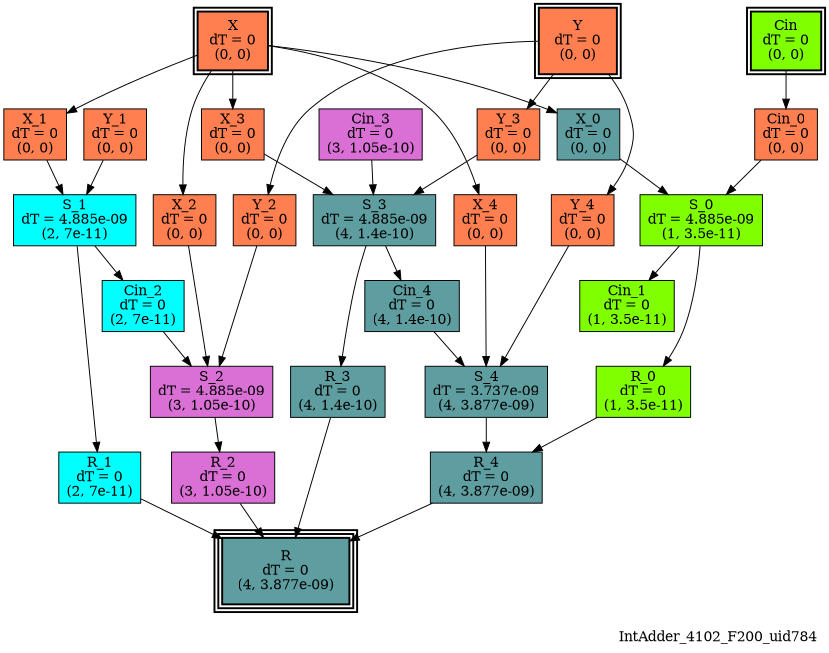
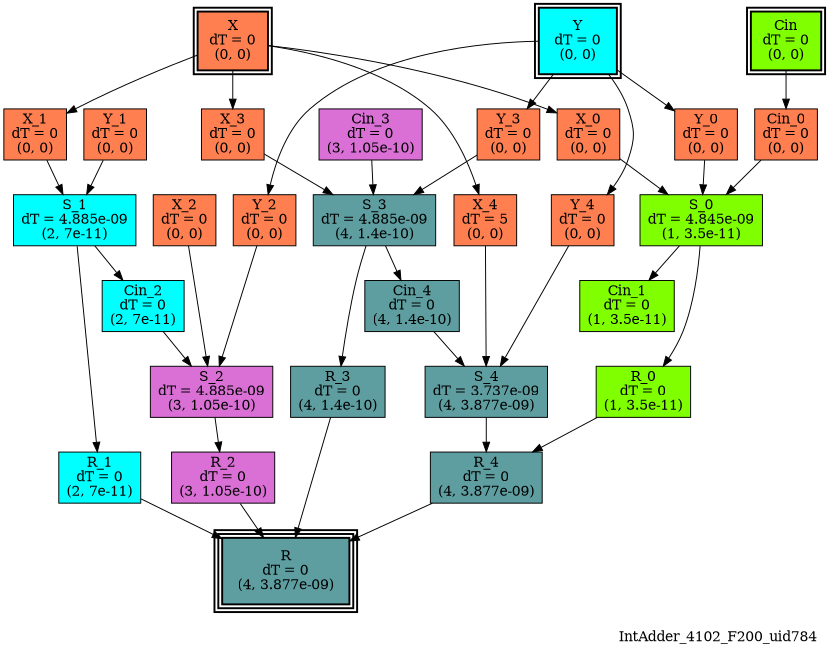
(578, 41) -> (578, 41)
(188, 125) -> none
(588, 134) -> (588, 134)
none -> (706, 134)
(485, 220) -> (485, 220)
(701, 220) -> (701, 220)
